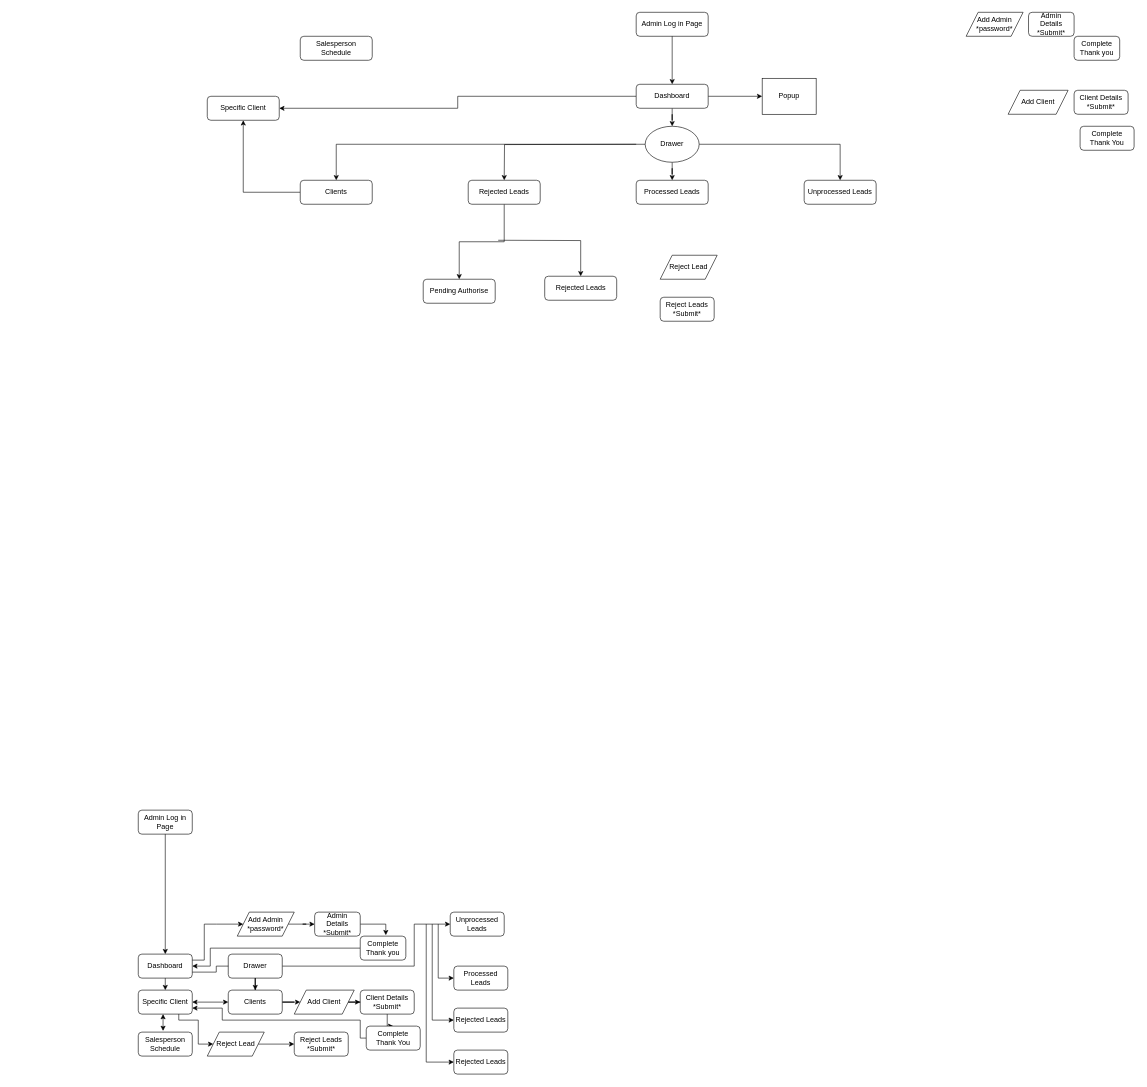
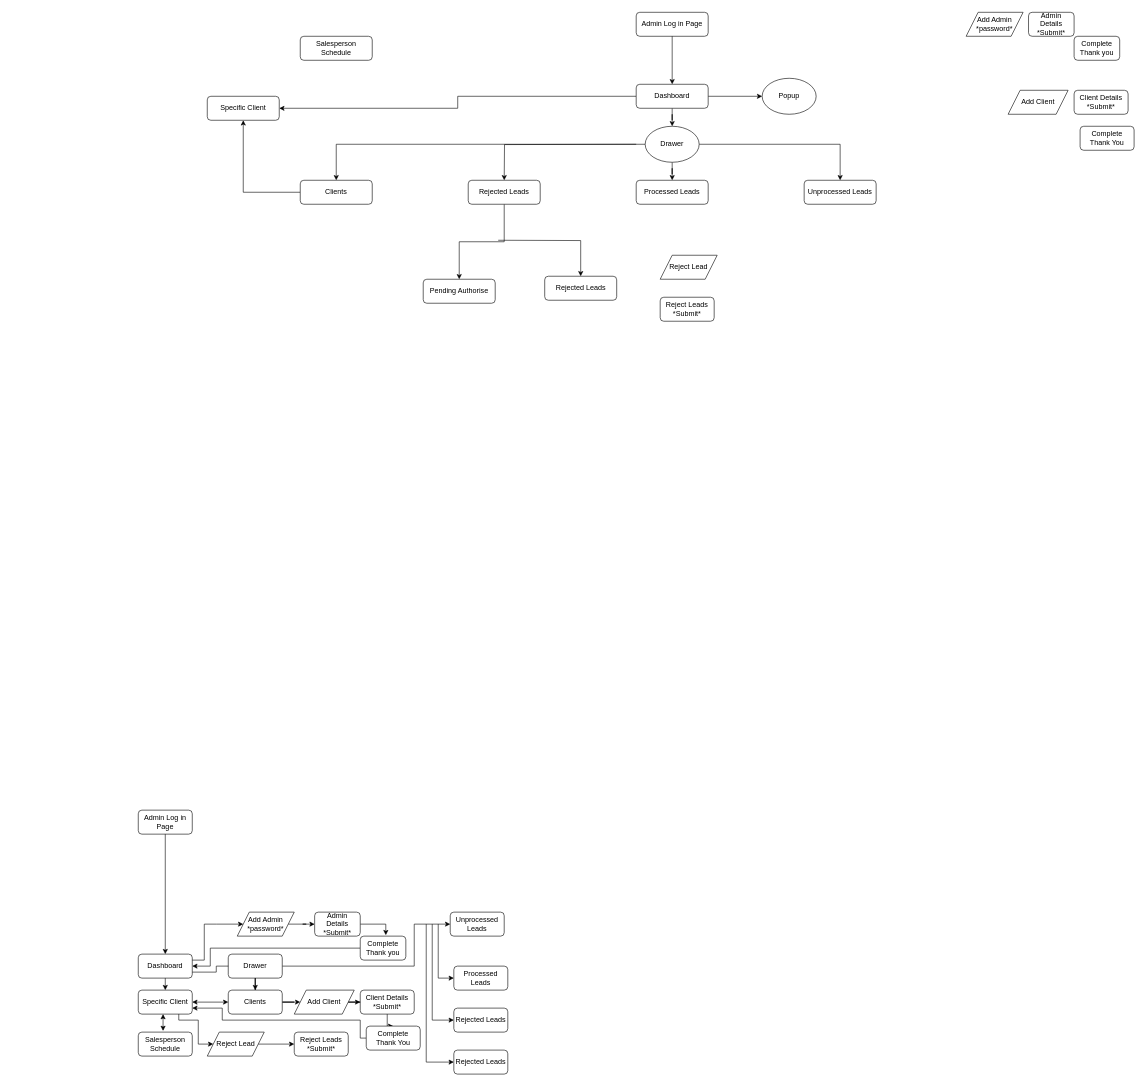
(789, 96) -> (789, 96)
